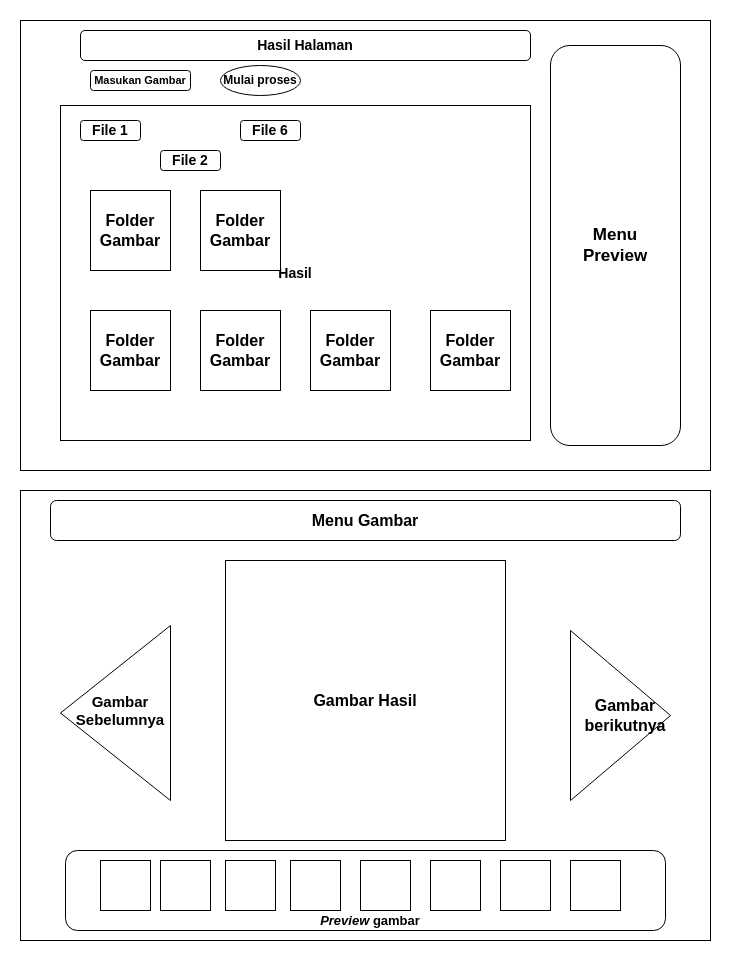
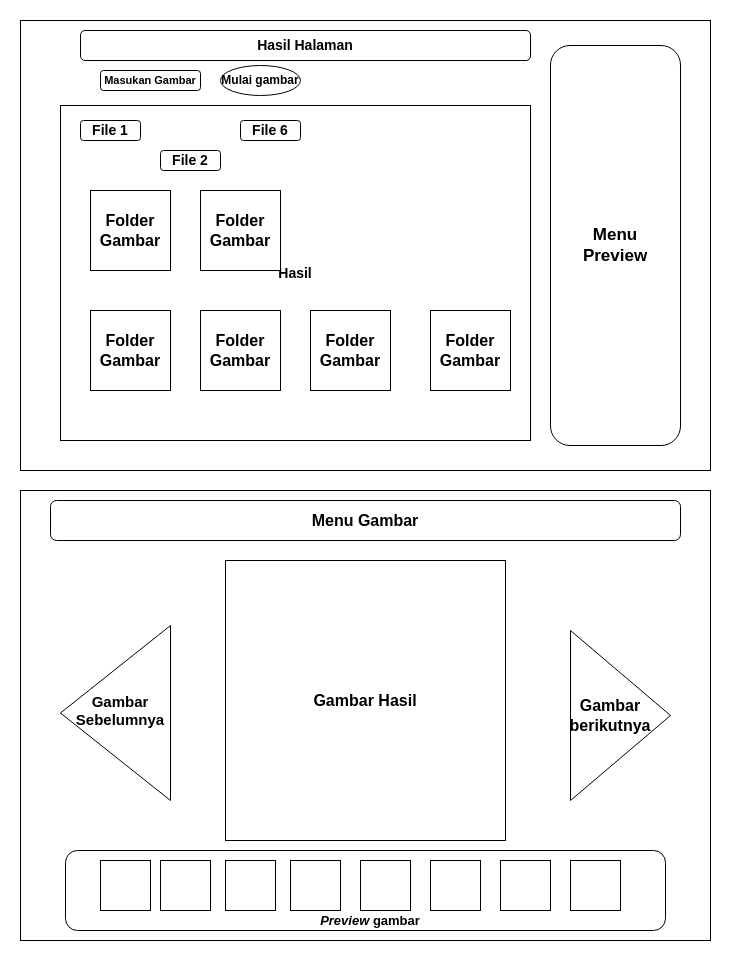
(141, 81) -> (151, 81)
(261, 81) -> (261, 81)
(626, 716) -> (611, 716)
